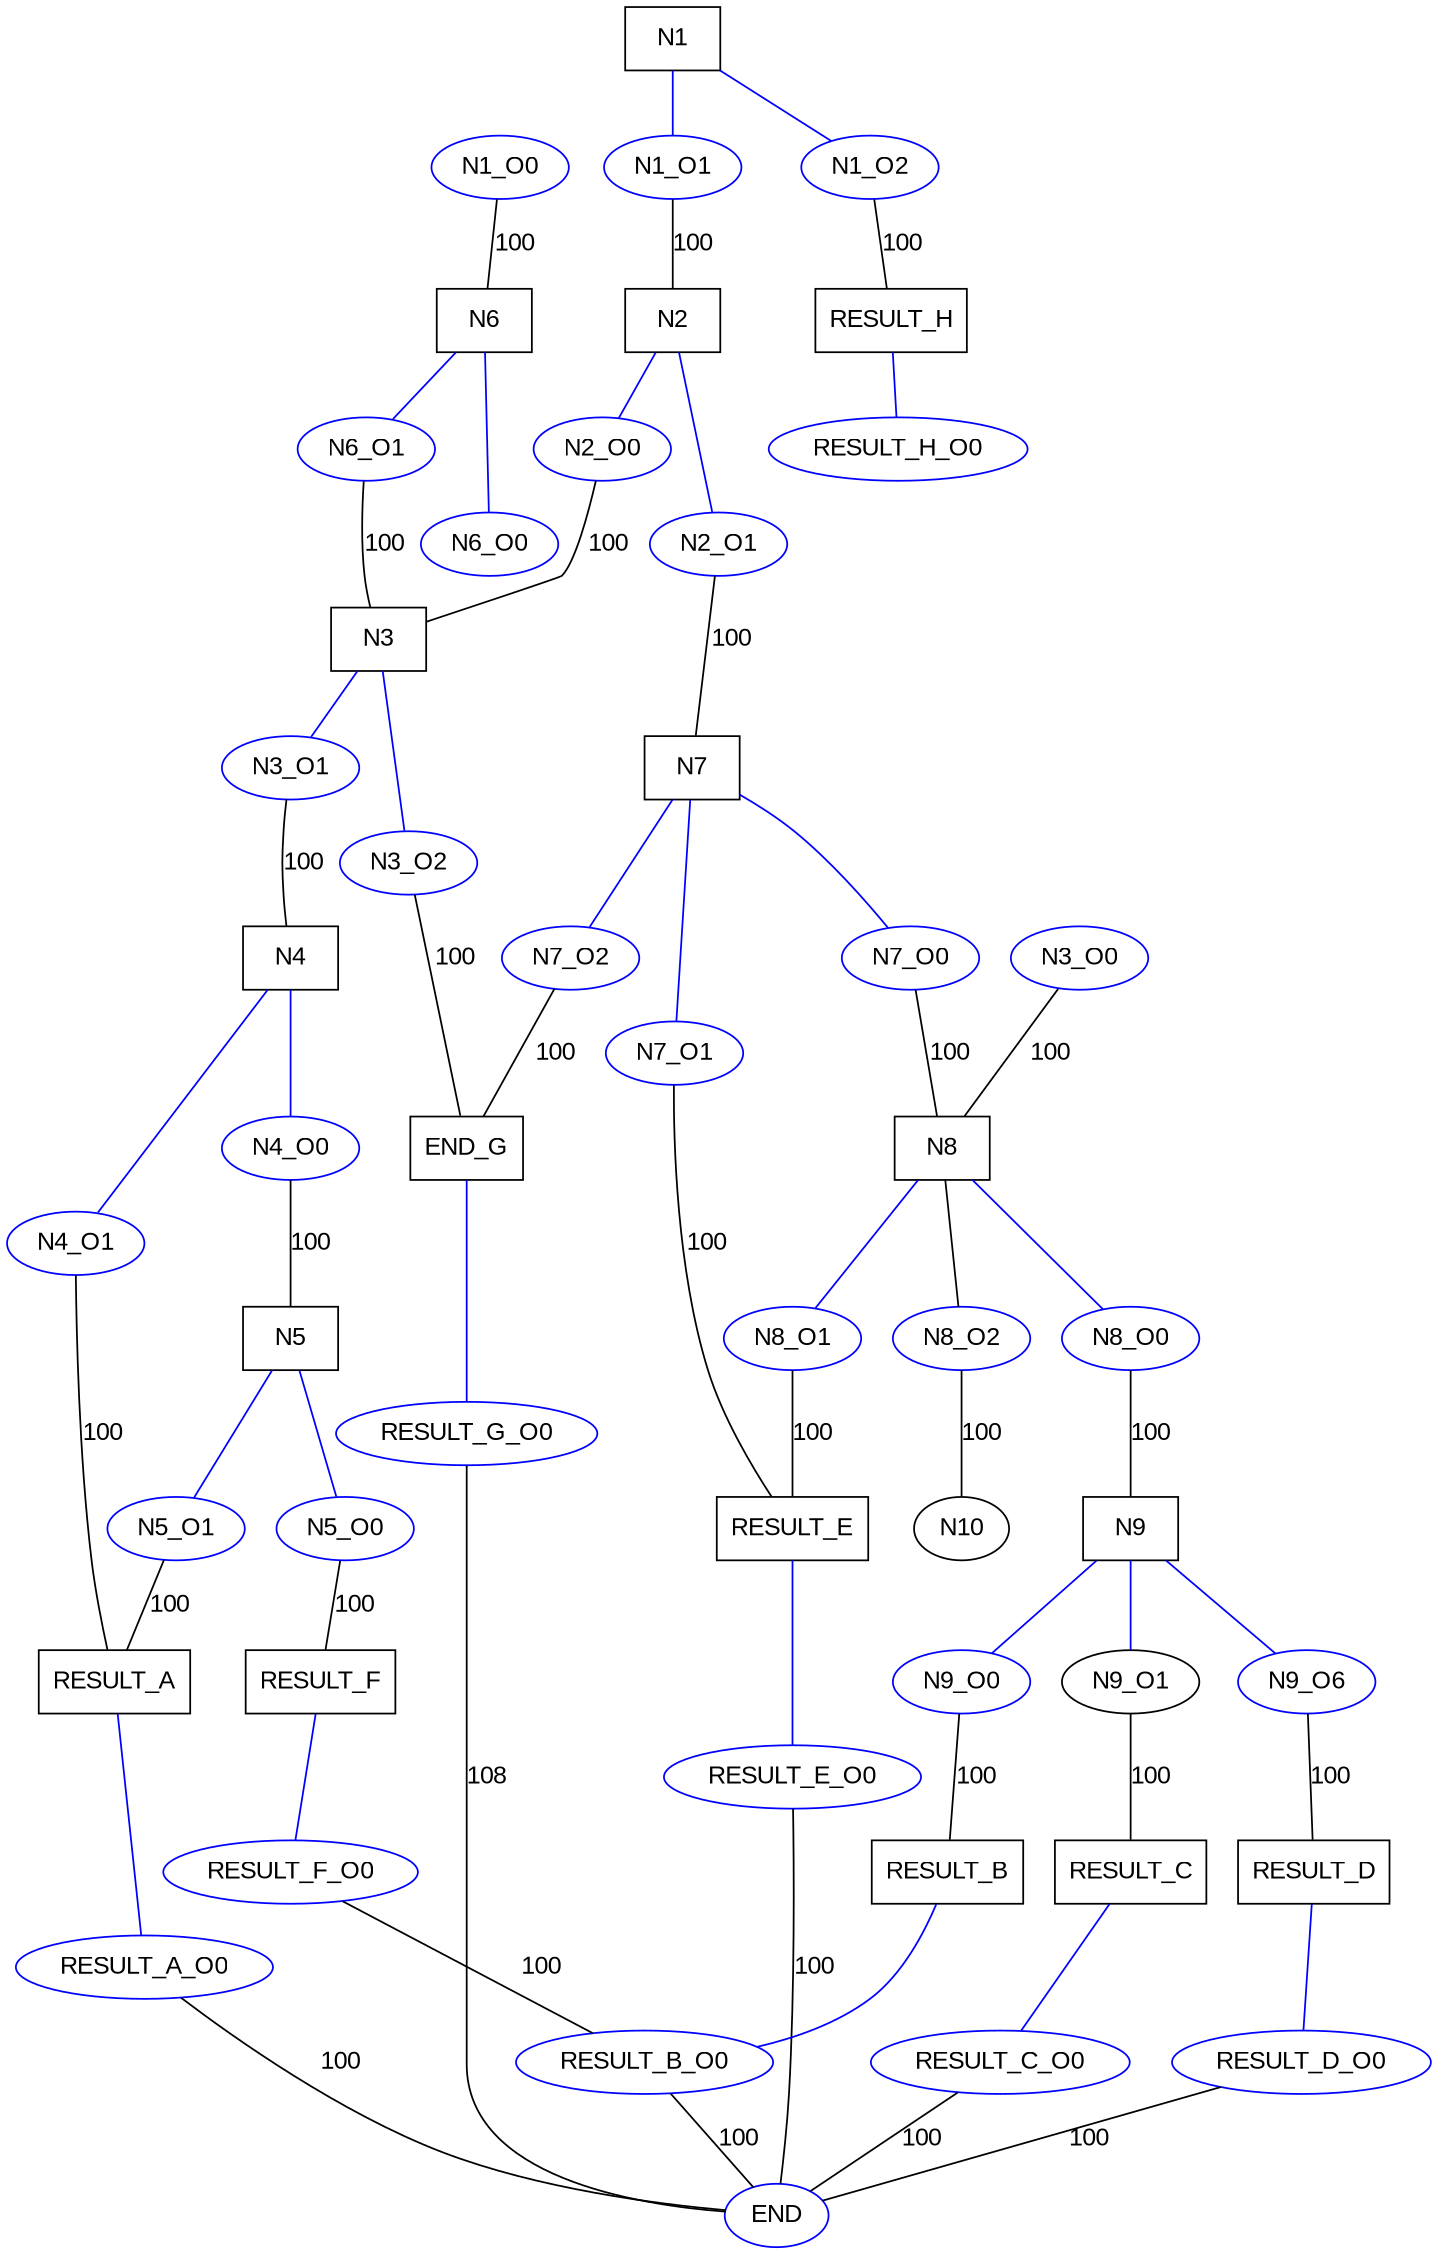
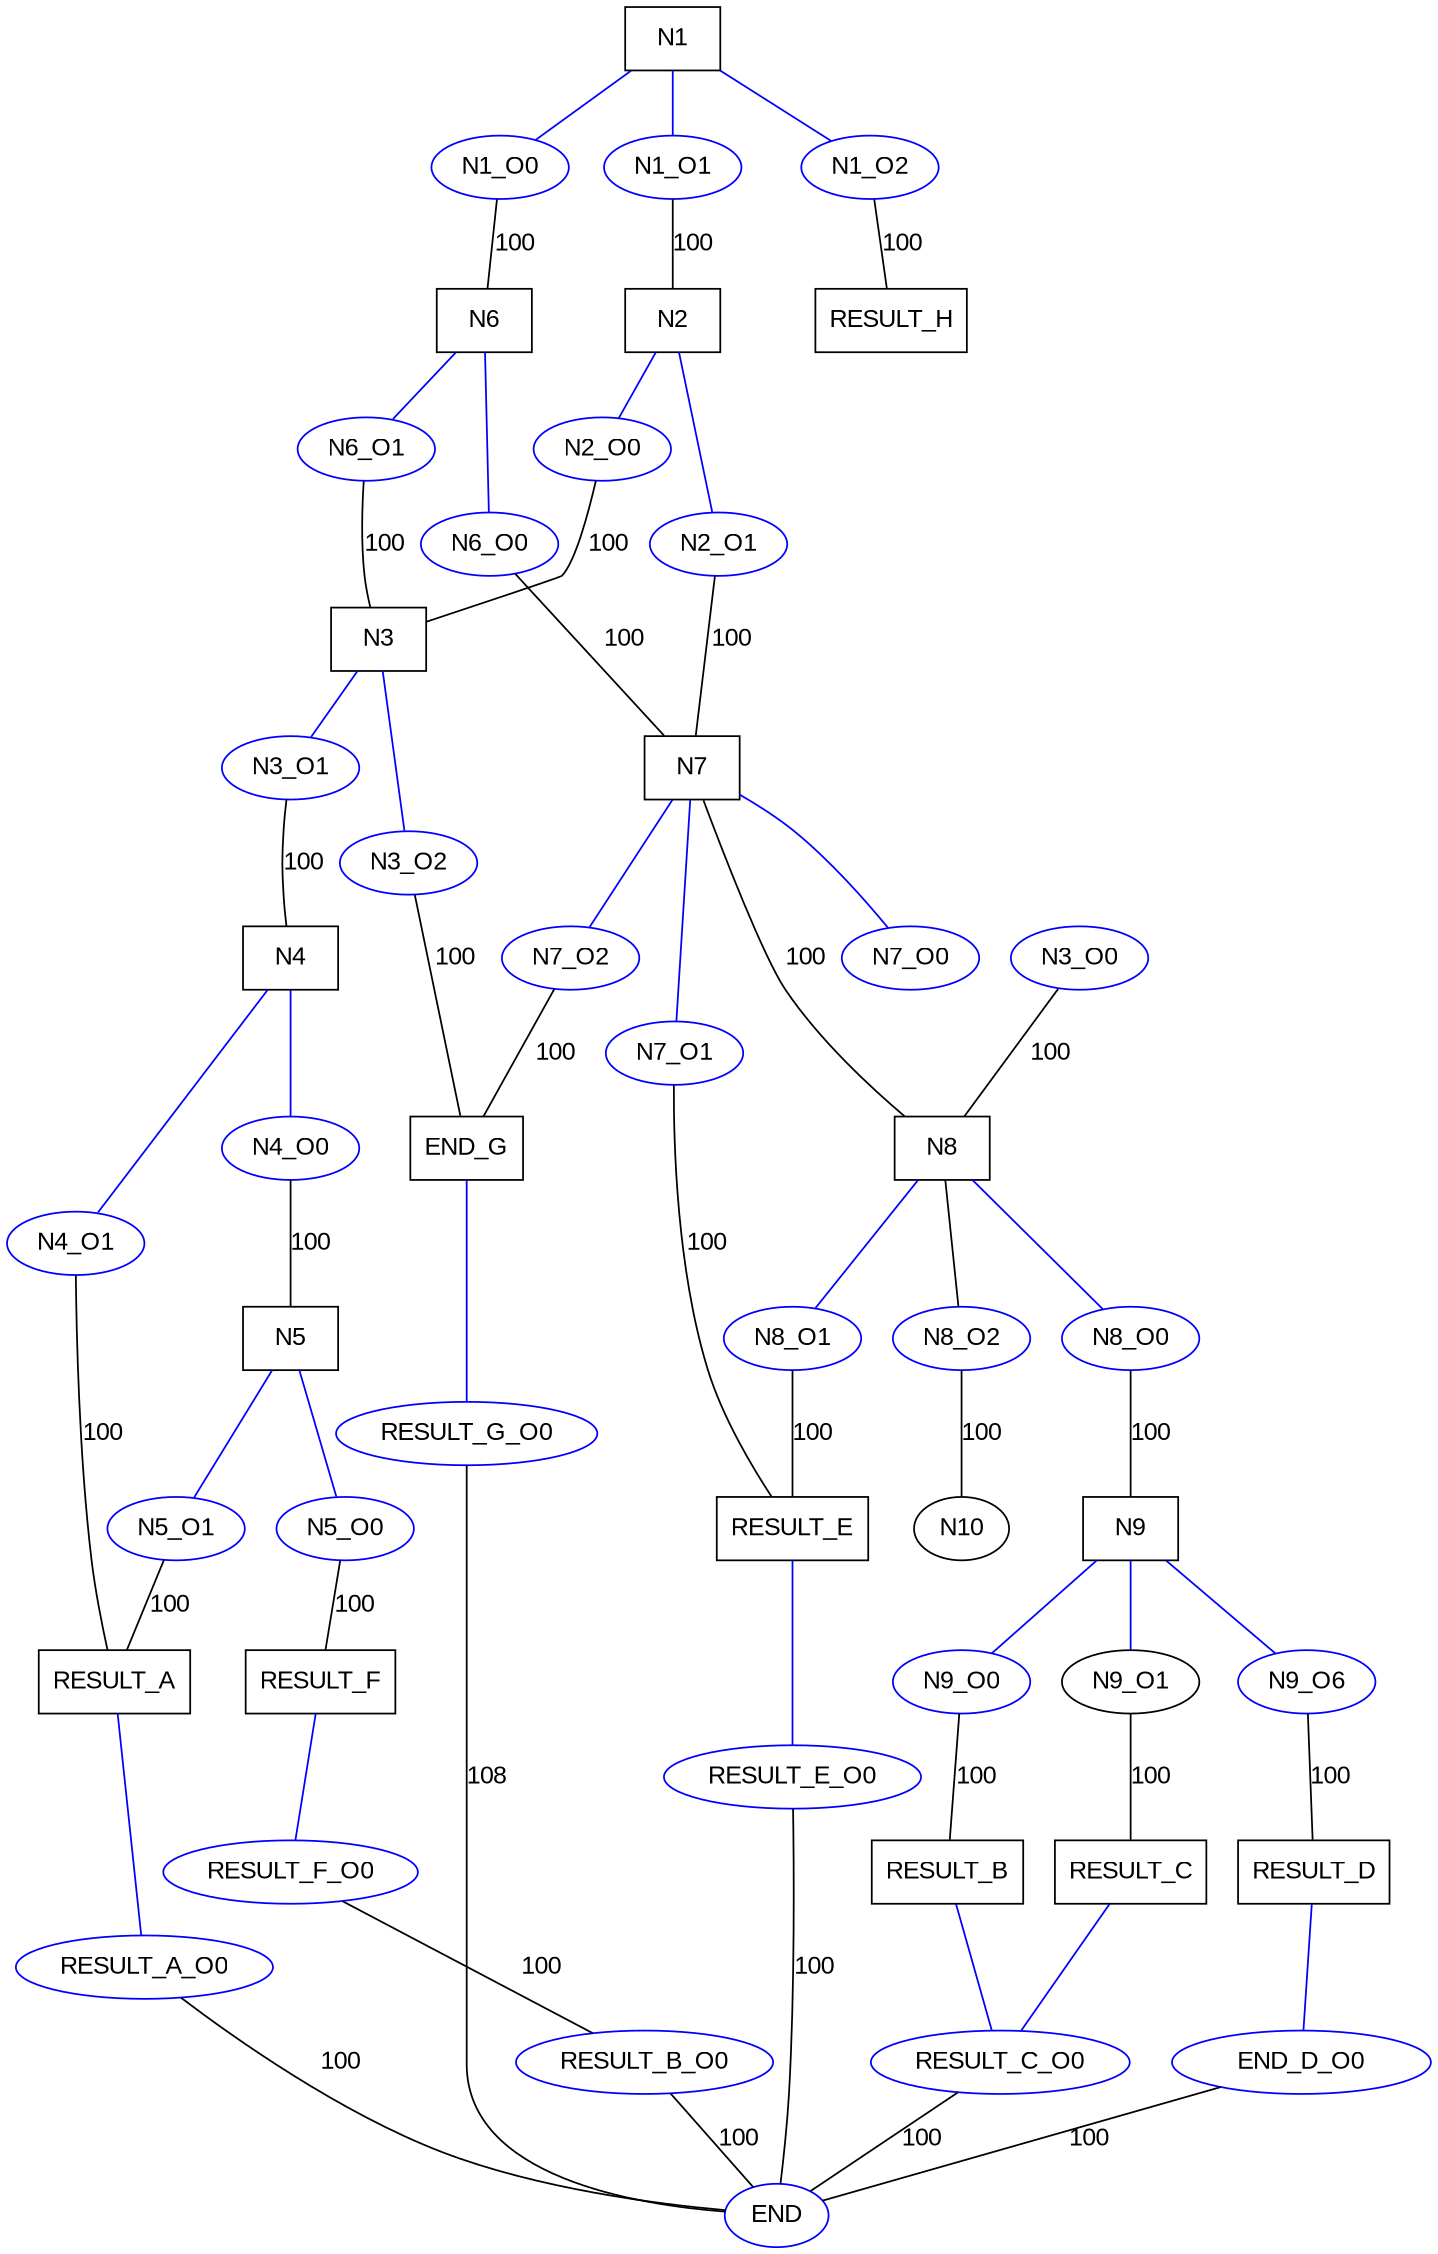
none -> (583, 105)
(898, 449) -> none
none -> (590, 655)
(926, 1053) -> (777, 976)
(867, 2001) -> (974, 1967)
(1301, 2062) -> (1301, 2062)
